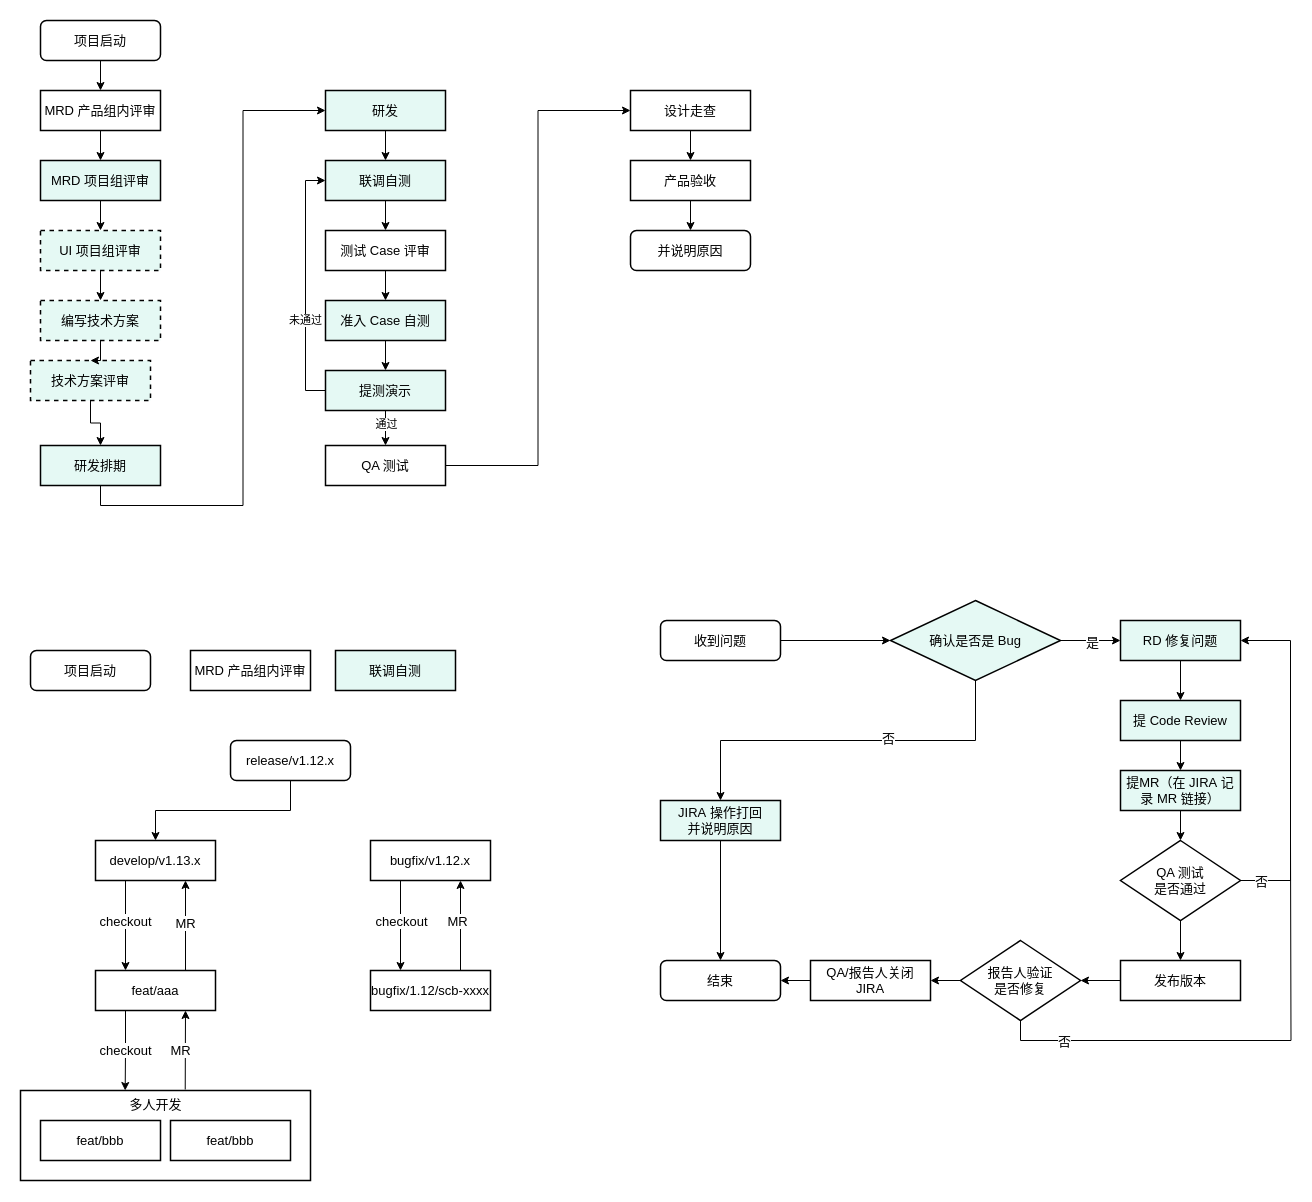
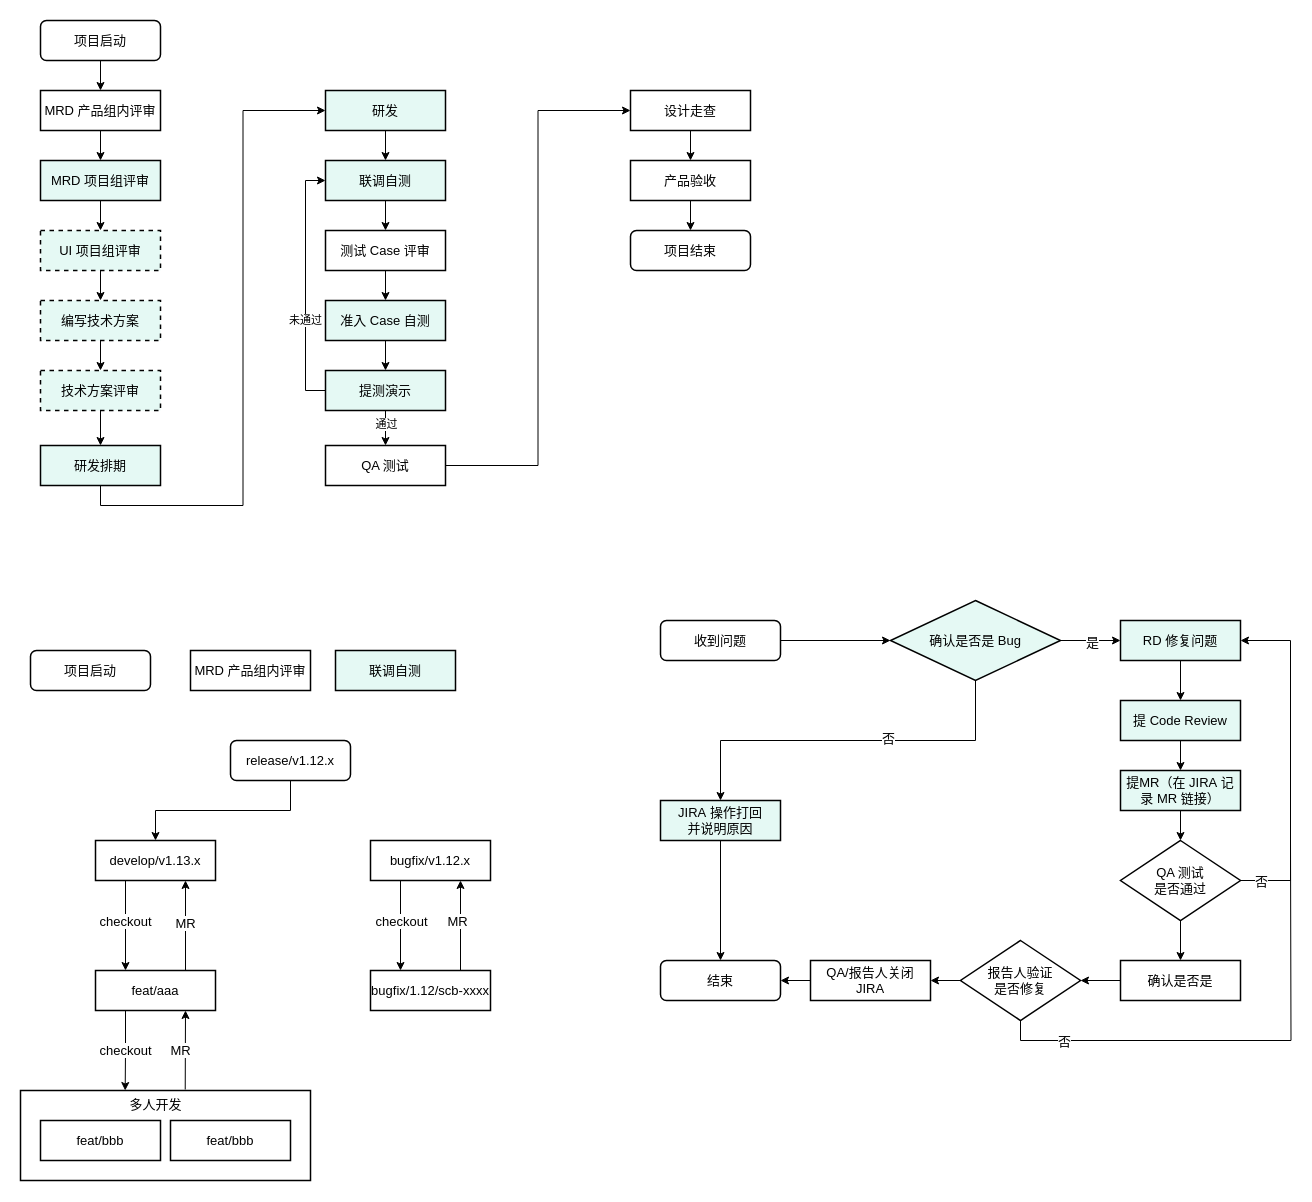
(691, 251) -> (691, 251)
(91, 381) -> (101, 391)
(1181, 981) -> (1181, 981)
